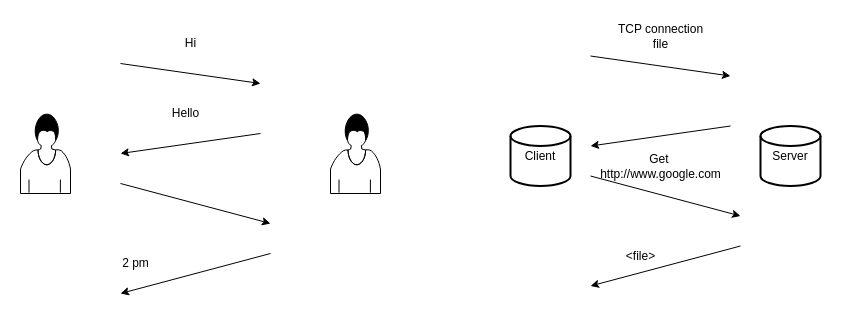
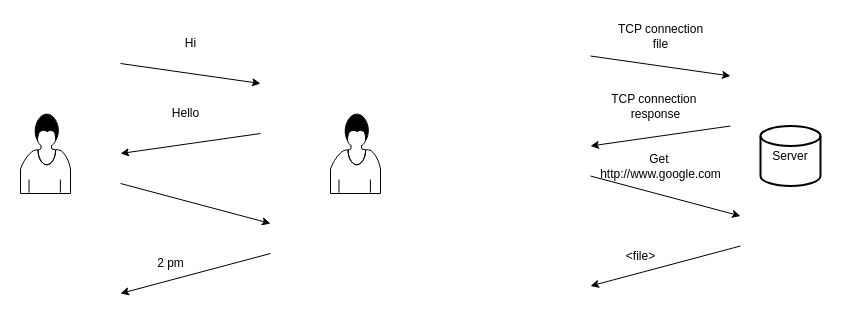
none -> (656, 106)
(541, 156) -> none
(136, 264) -> (171, 264)
